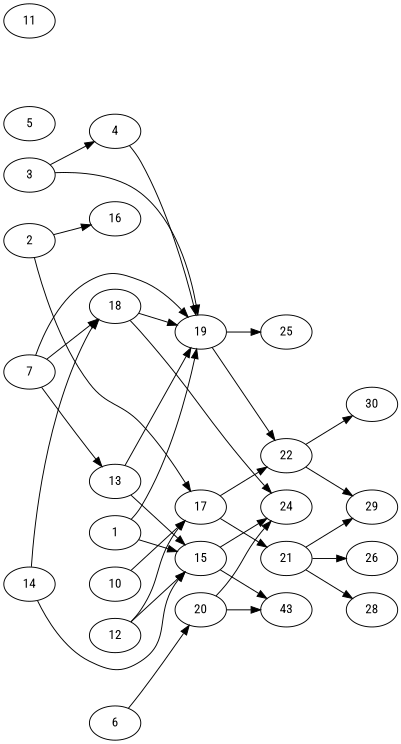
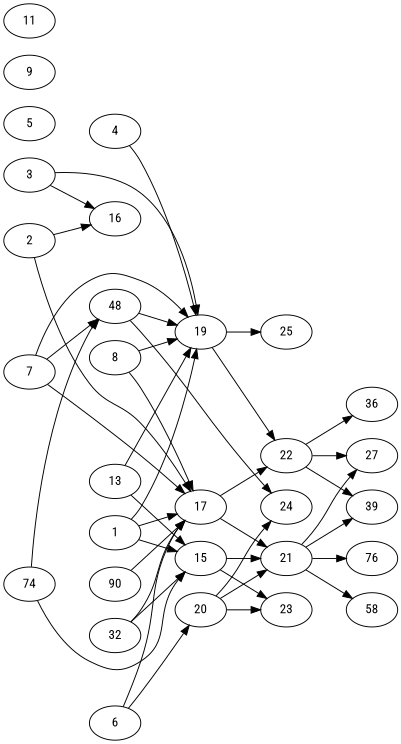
none -> (29, 72)
(68, 155) -> (68, 195)
(115, 306) -> (115, 306)
none -> (115, 358)
(372, 404) -> (372, 404)
(68, 423) -> (114, 434)
none -> (372, 456)
(372, 507) -> (372, 507)
none -> (151, 522)
(238, 536) -> (236, 558)
(372, 558) -> (372, 558)
(29, 584) -> (29, 584)
(115, 584) -> (115, 584)
none -> (238, 588)
(286, 610) -> (286, 610)
(372, 610) -> (372, 610)
none -> (151, 617)
(115, 636) -> (115, 636)
